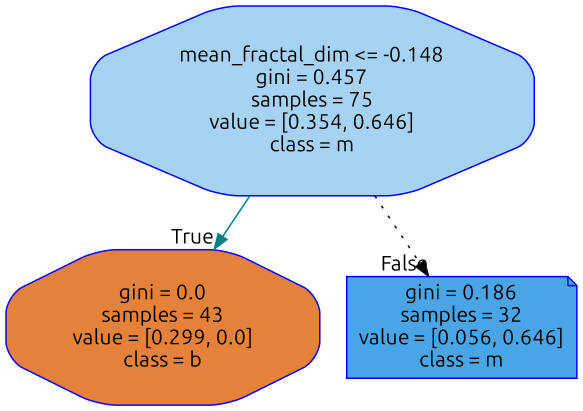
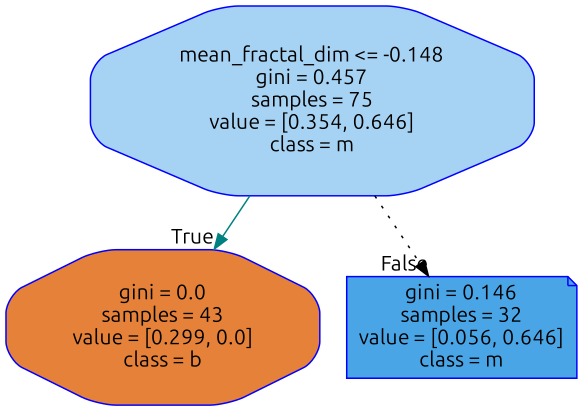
(462, 327) -> (462, 327)
